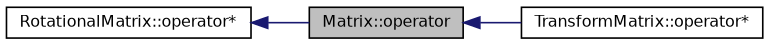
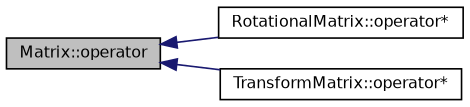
(289, 23) -> (197, 40)
